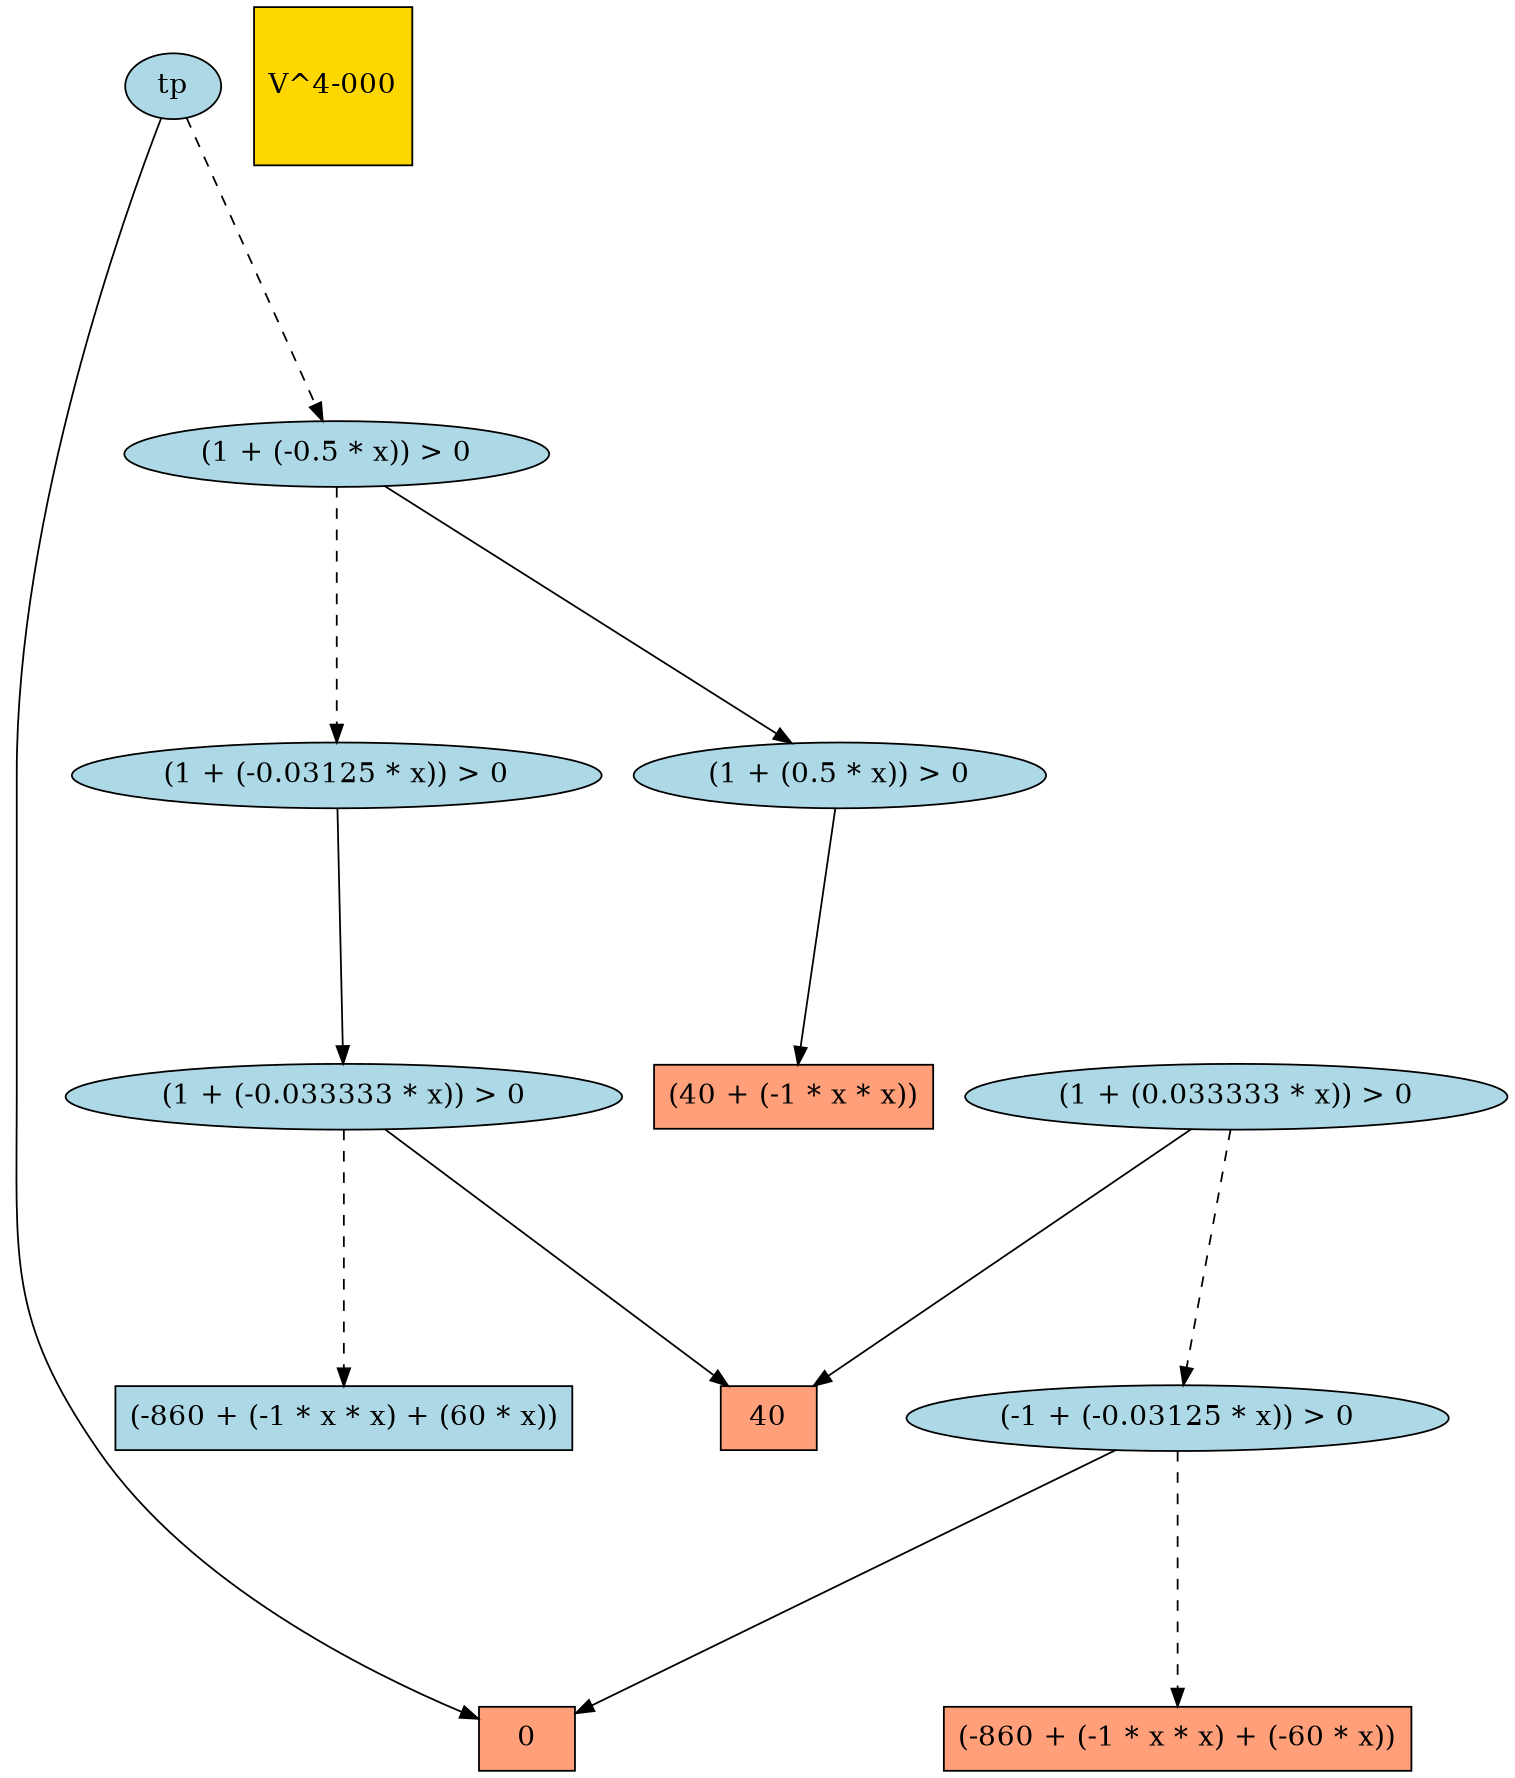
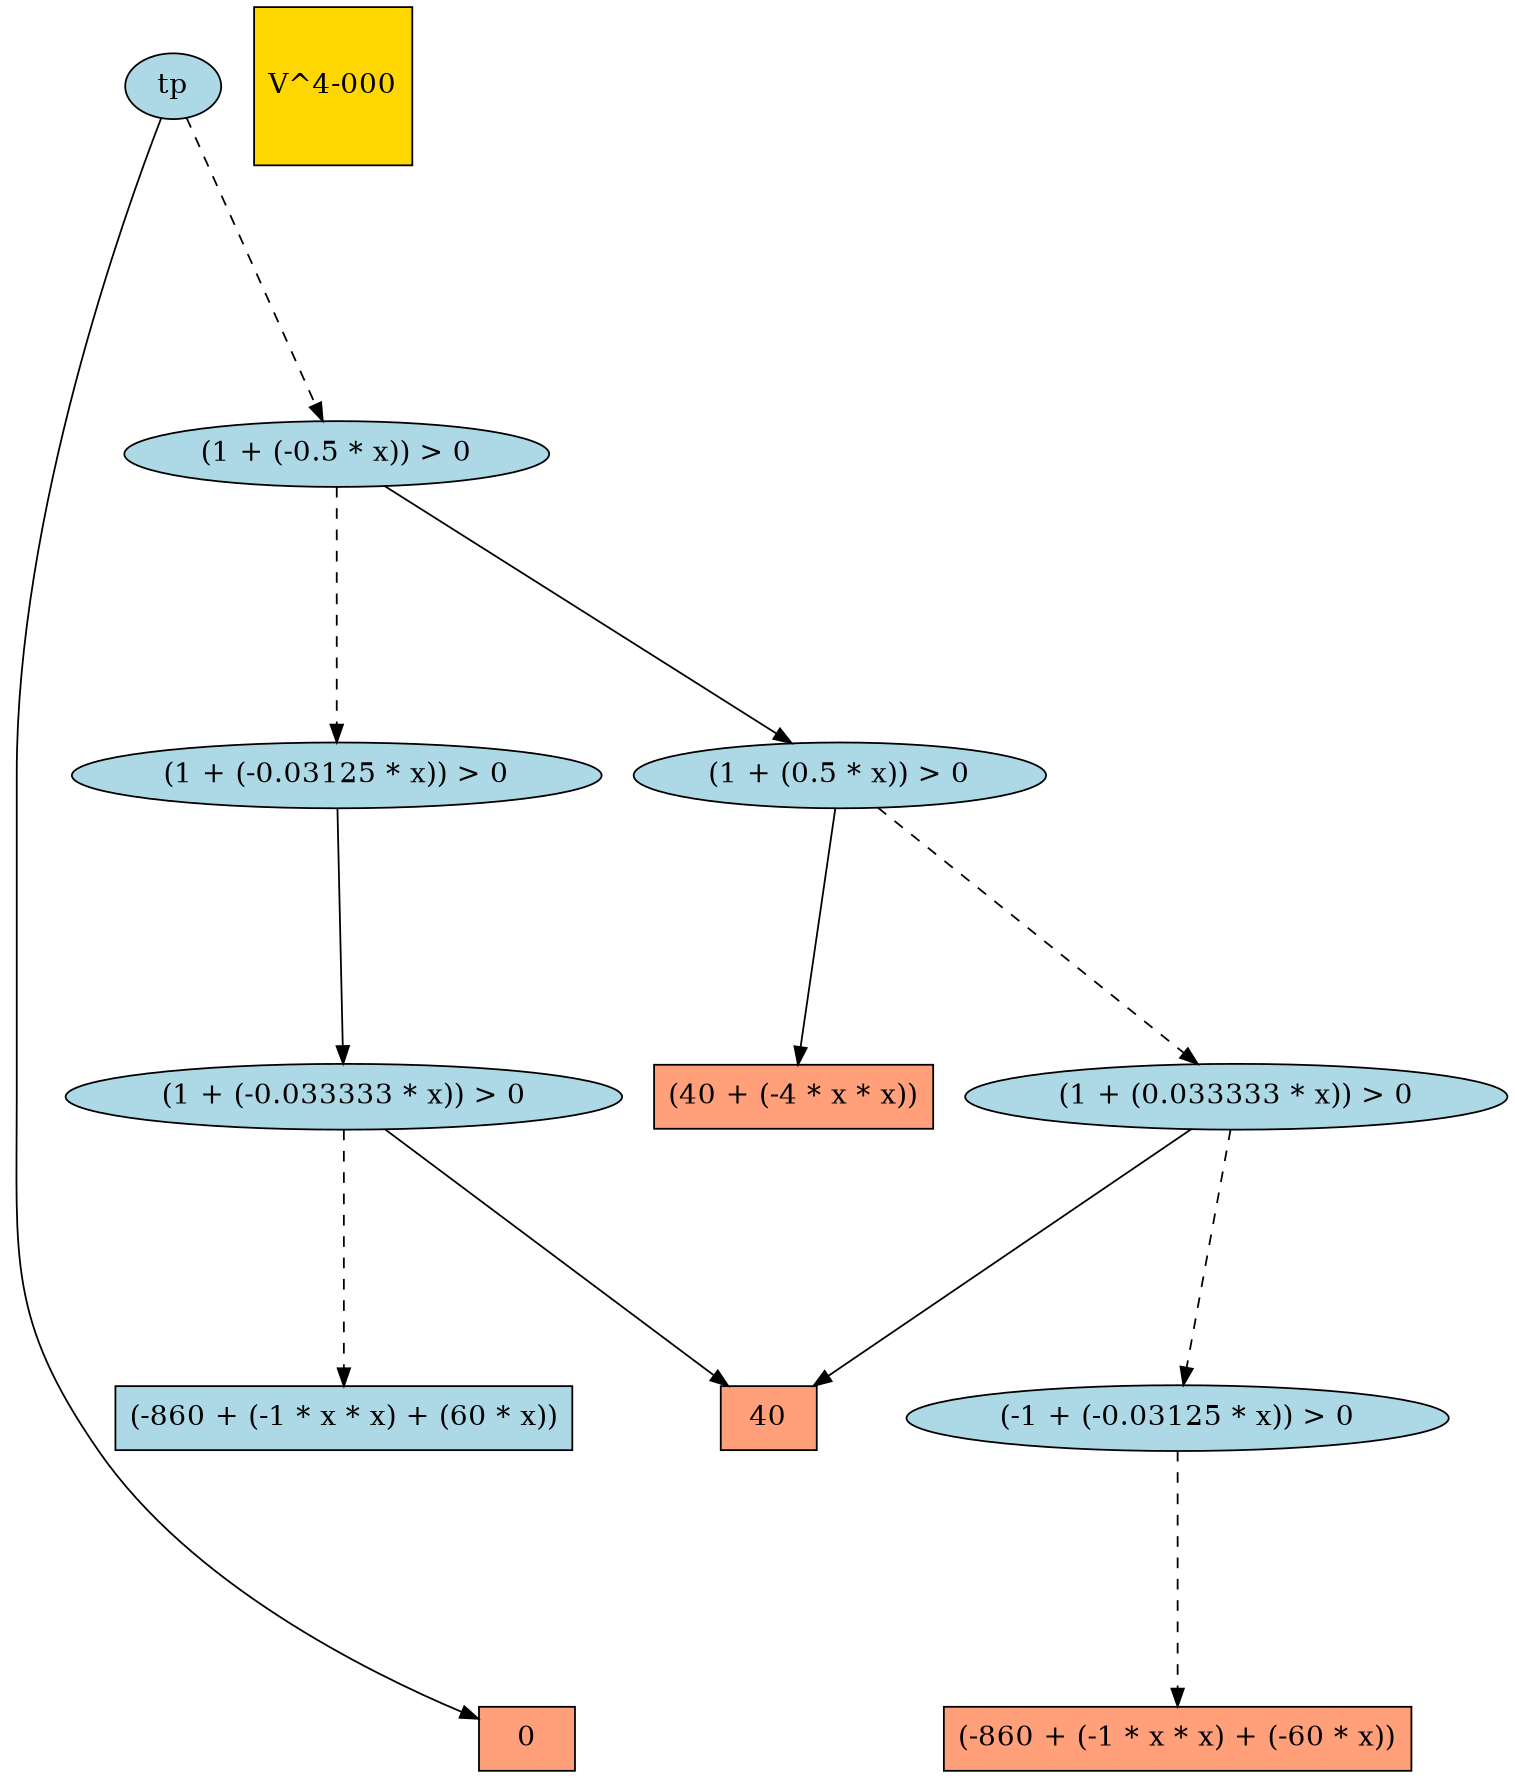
none -> (1031, 930)
(794, 1097) -> (794, 1097)
(854, 1578) -> none
